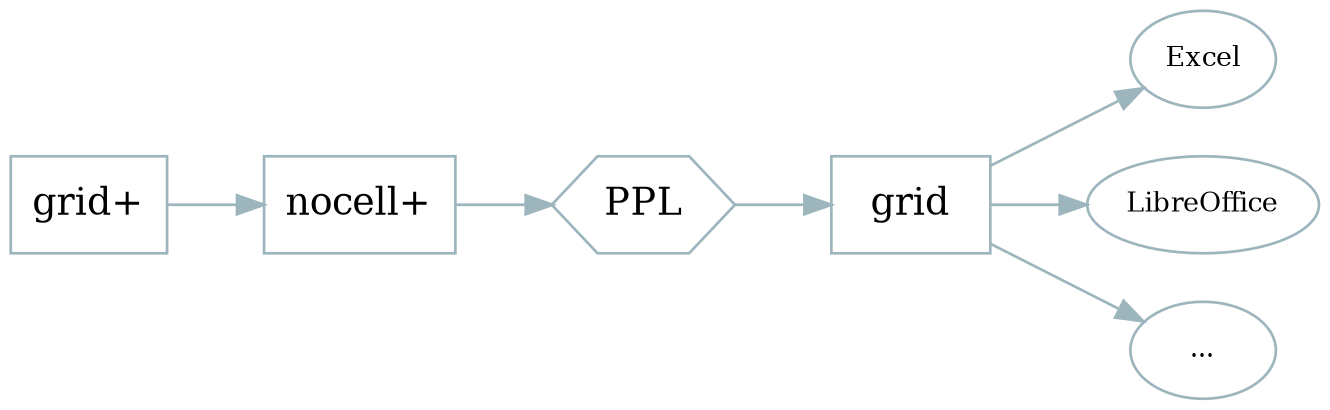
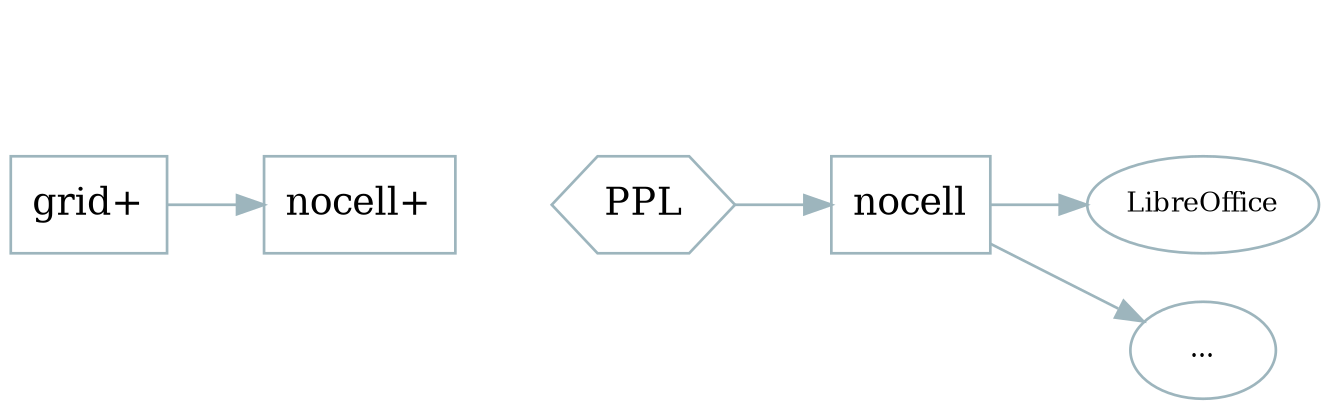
(1203, 59) -> none
(490, 205) -> none
(911, 205) -> (911, 205)
